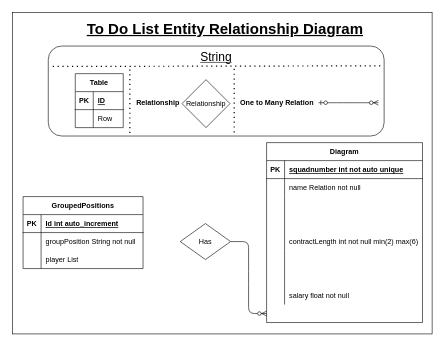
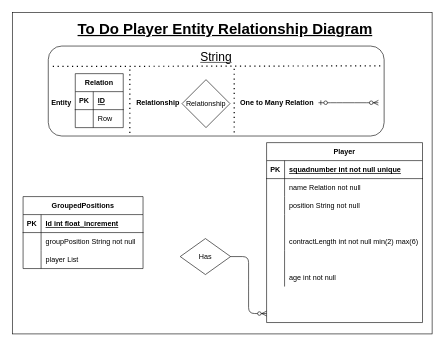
(225, 28) -> (225, 28)
(99, 83) -> (99, 83)
none -> (62, 103)
(344, 152) -> (344, 152)
(346, 170) -> (344, 170)
none -> (354, 206)
(84, 224) -> (85, 224)
(206, 242) -> (206, 257)
none -> (354, 278)
(354, 296) -> none
